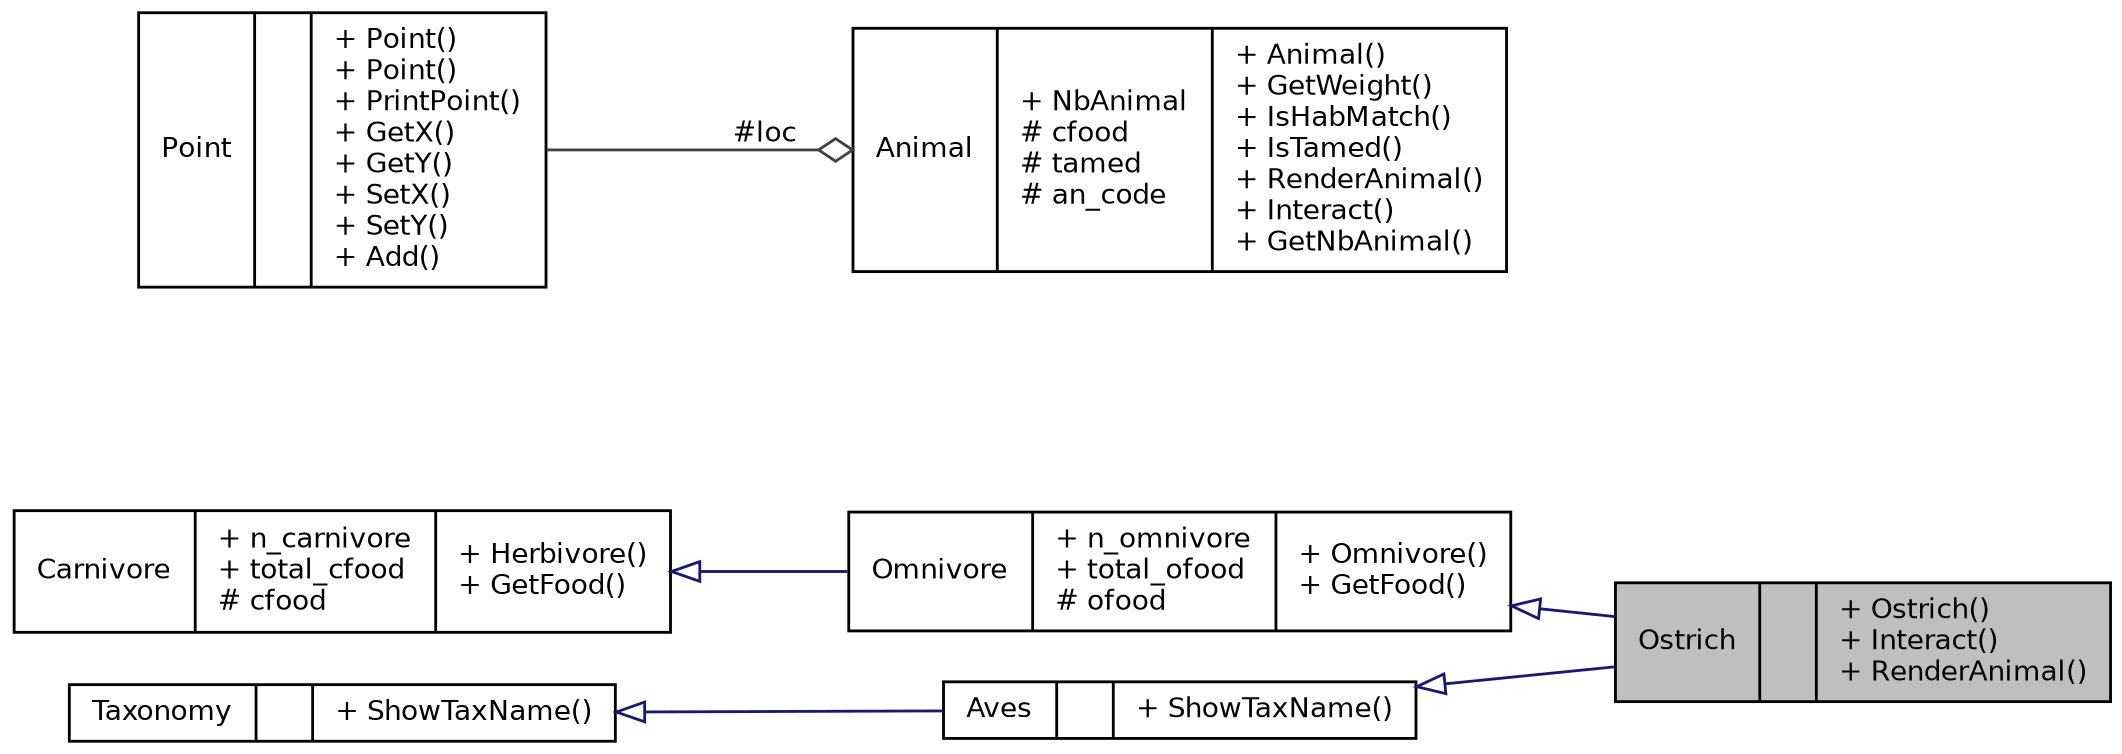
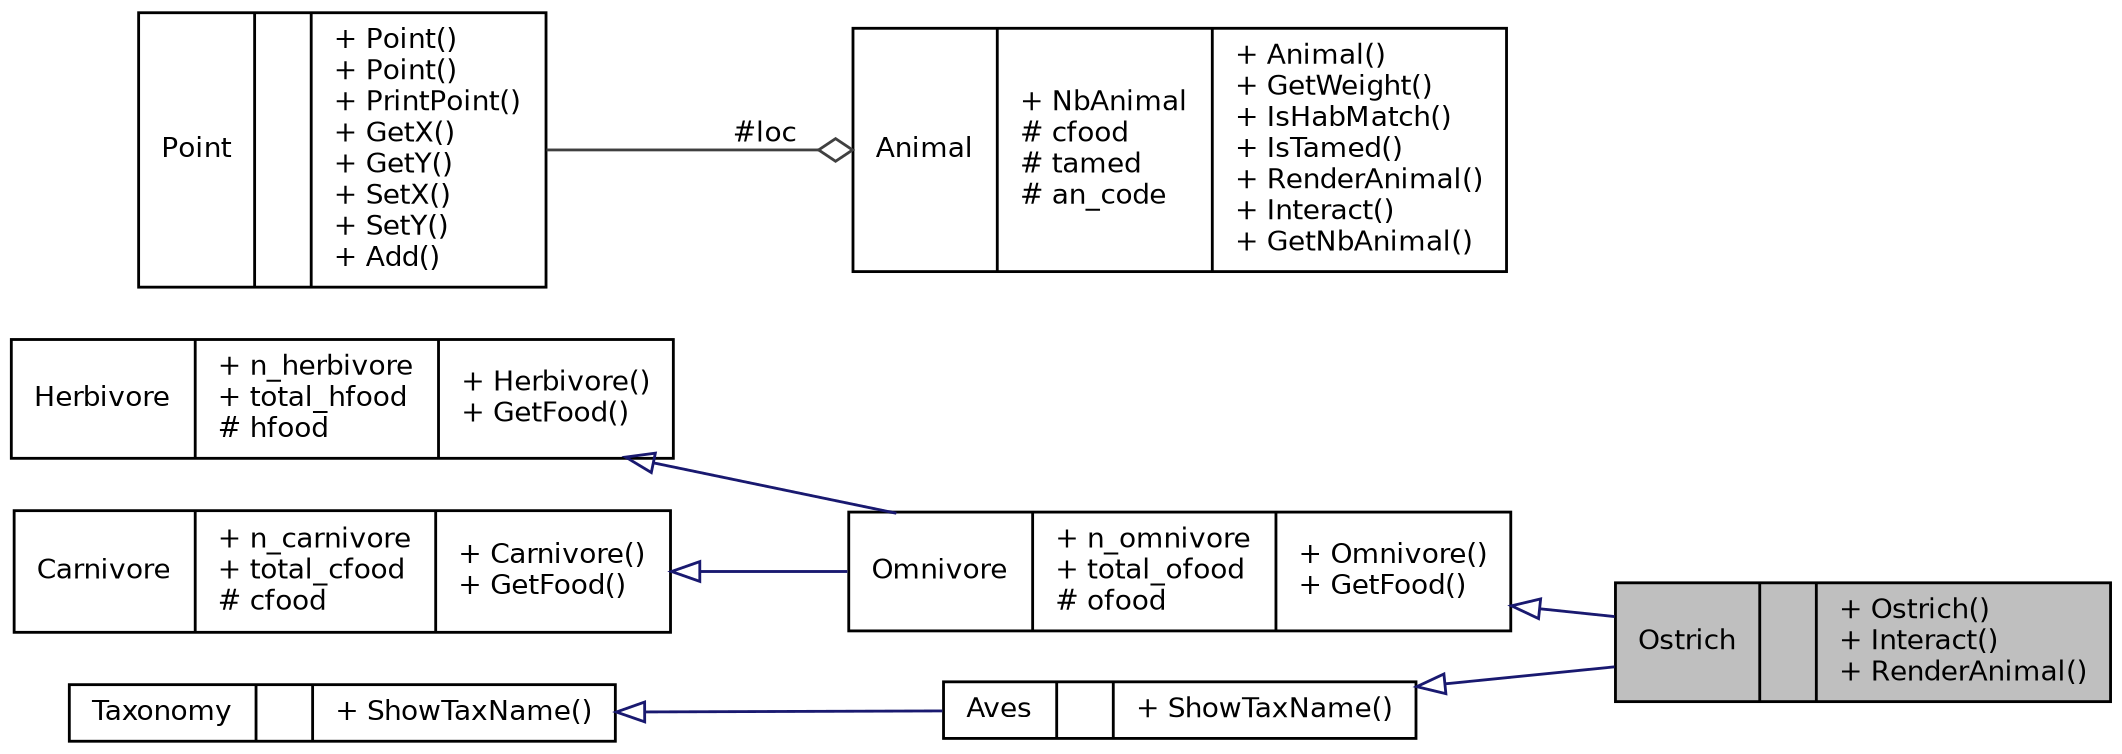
none -> (342, 399)
(553, 555) -> (553, 555)
